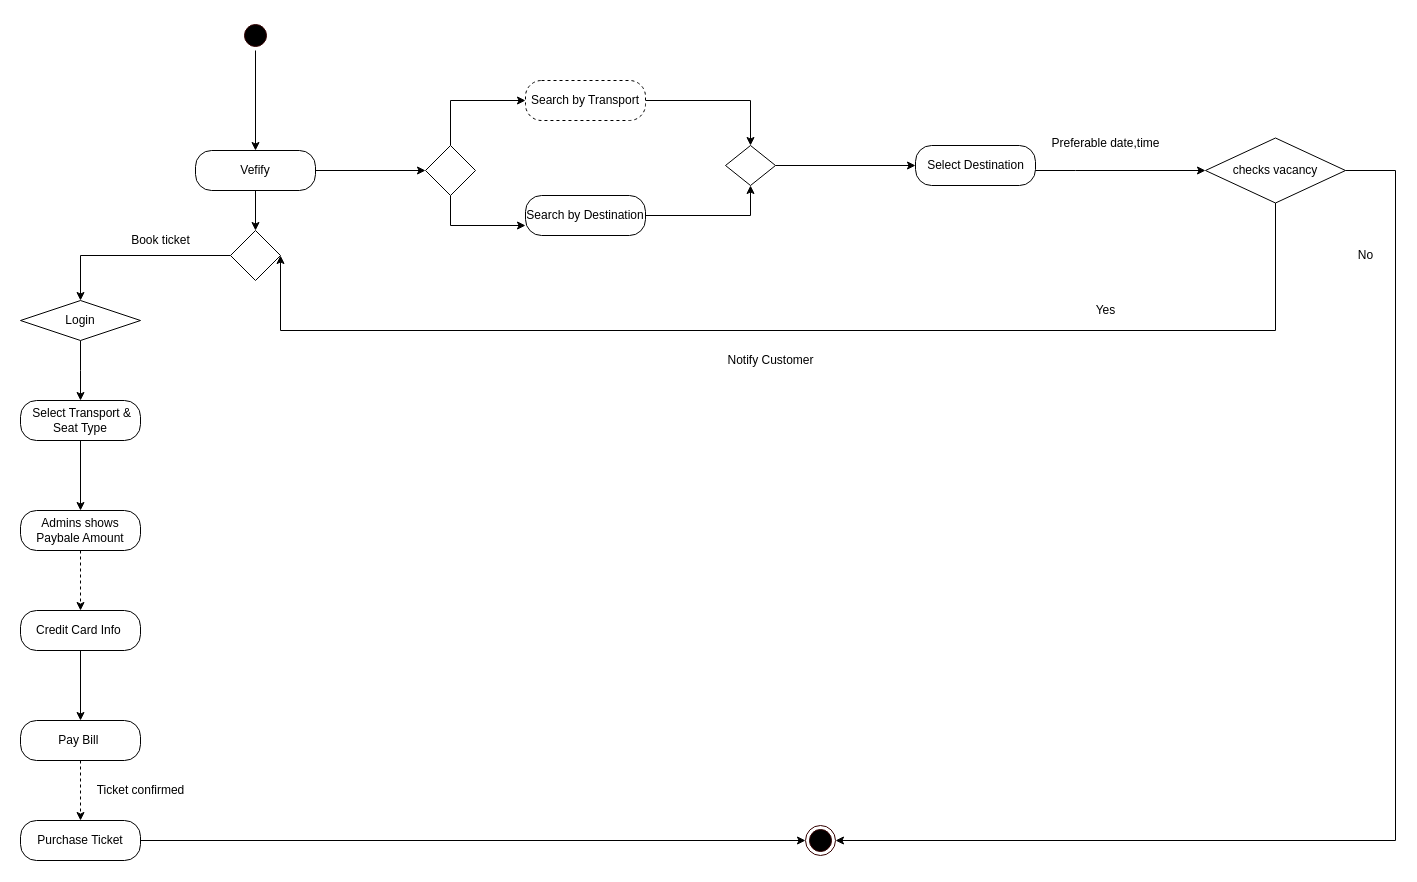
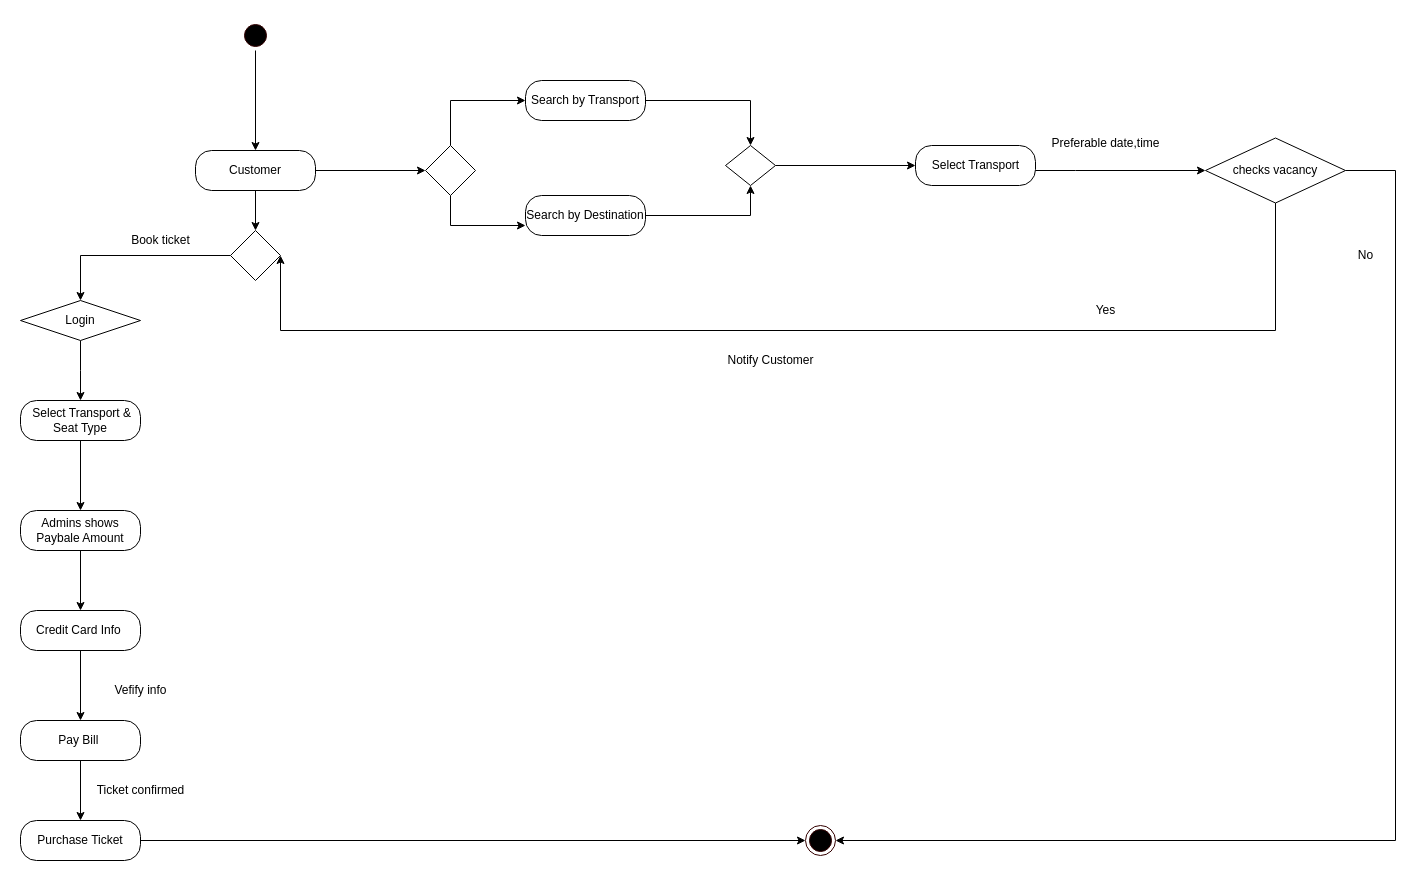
(586, 101) -> (586, 101)
(976, 166) -> (976, 166)
(256, 171) -> (256, 171)
(81, 578) -> (81, 578)
none -> (141, 691)
(81, 788) -> (81, 788)
